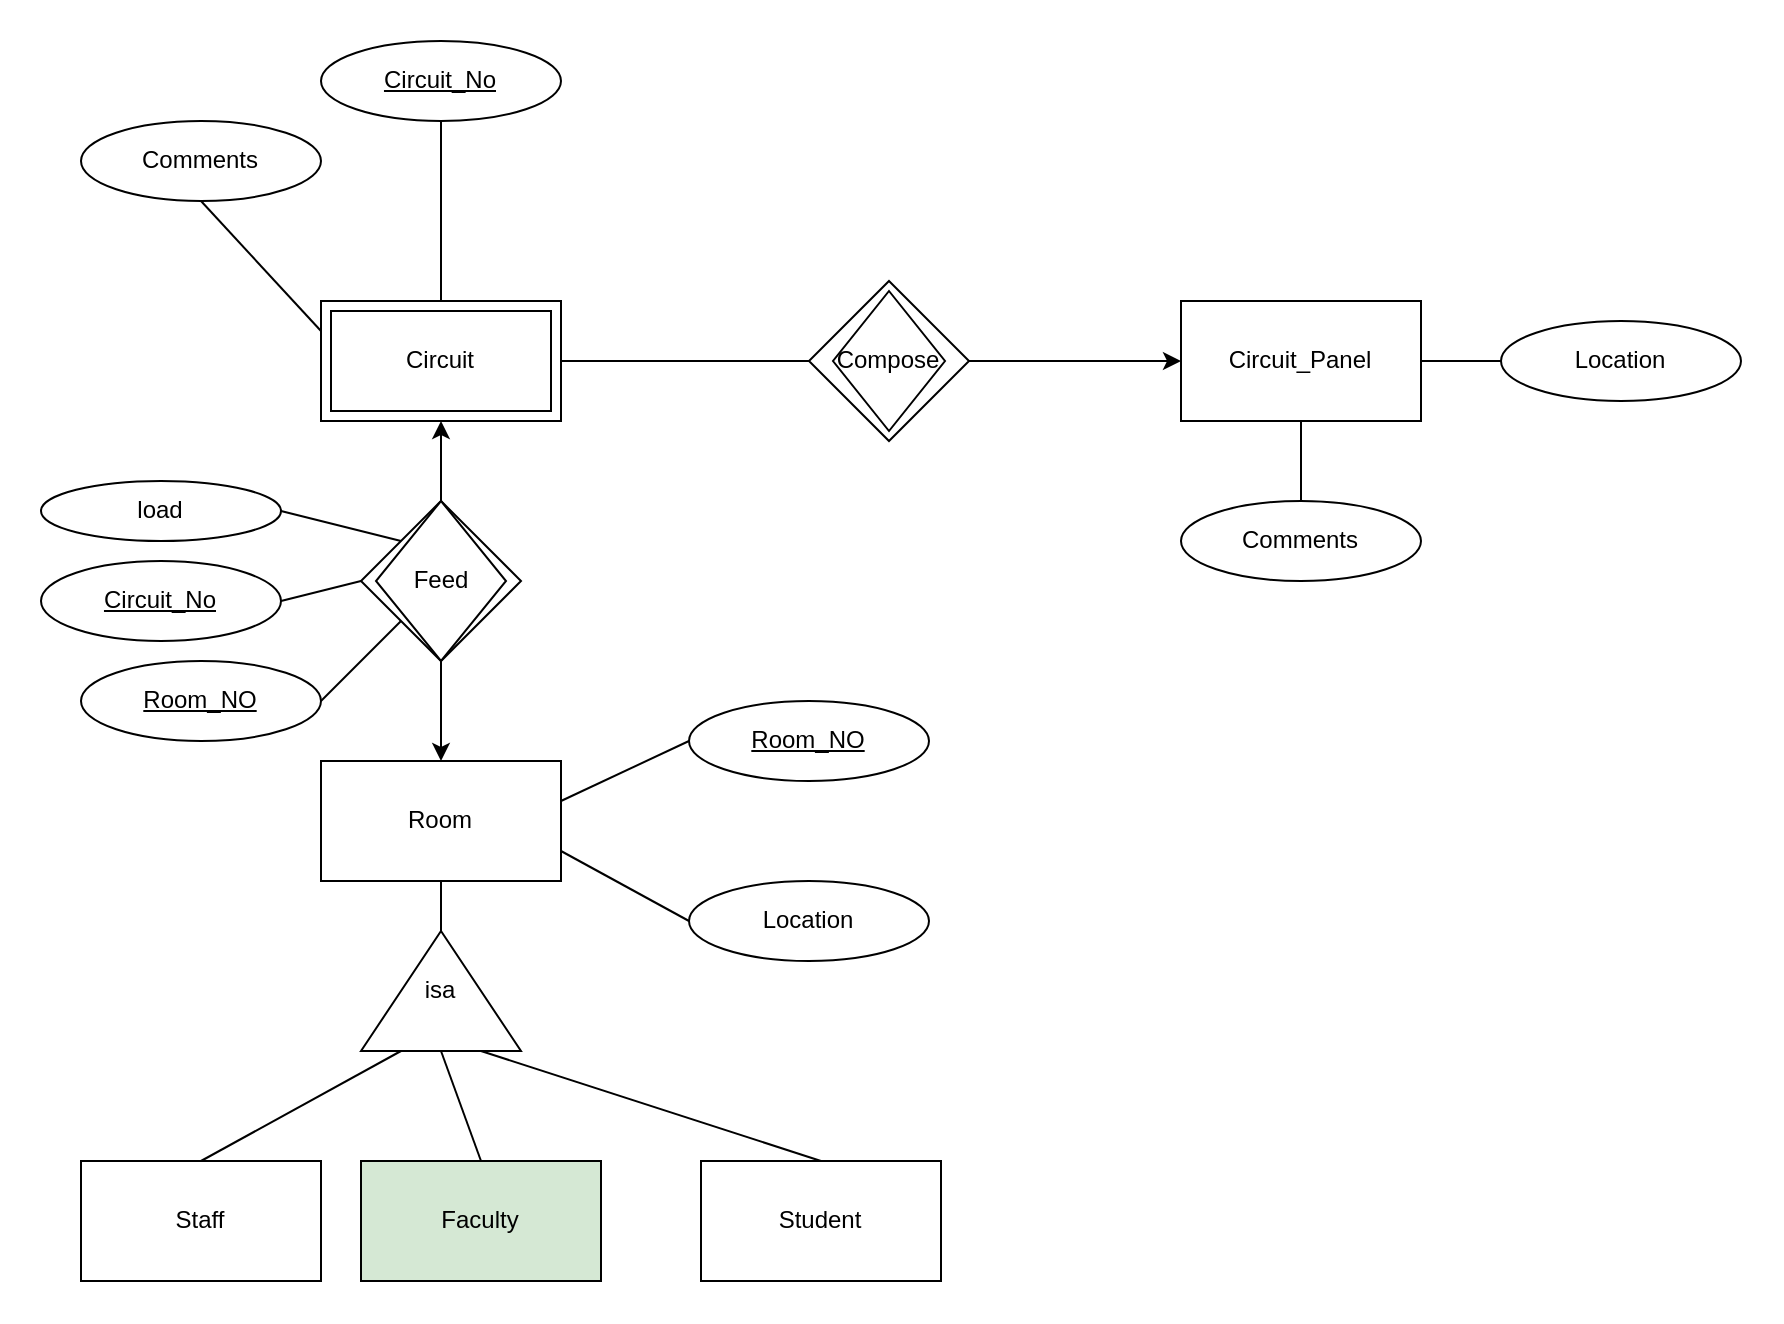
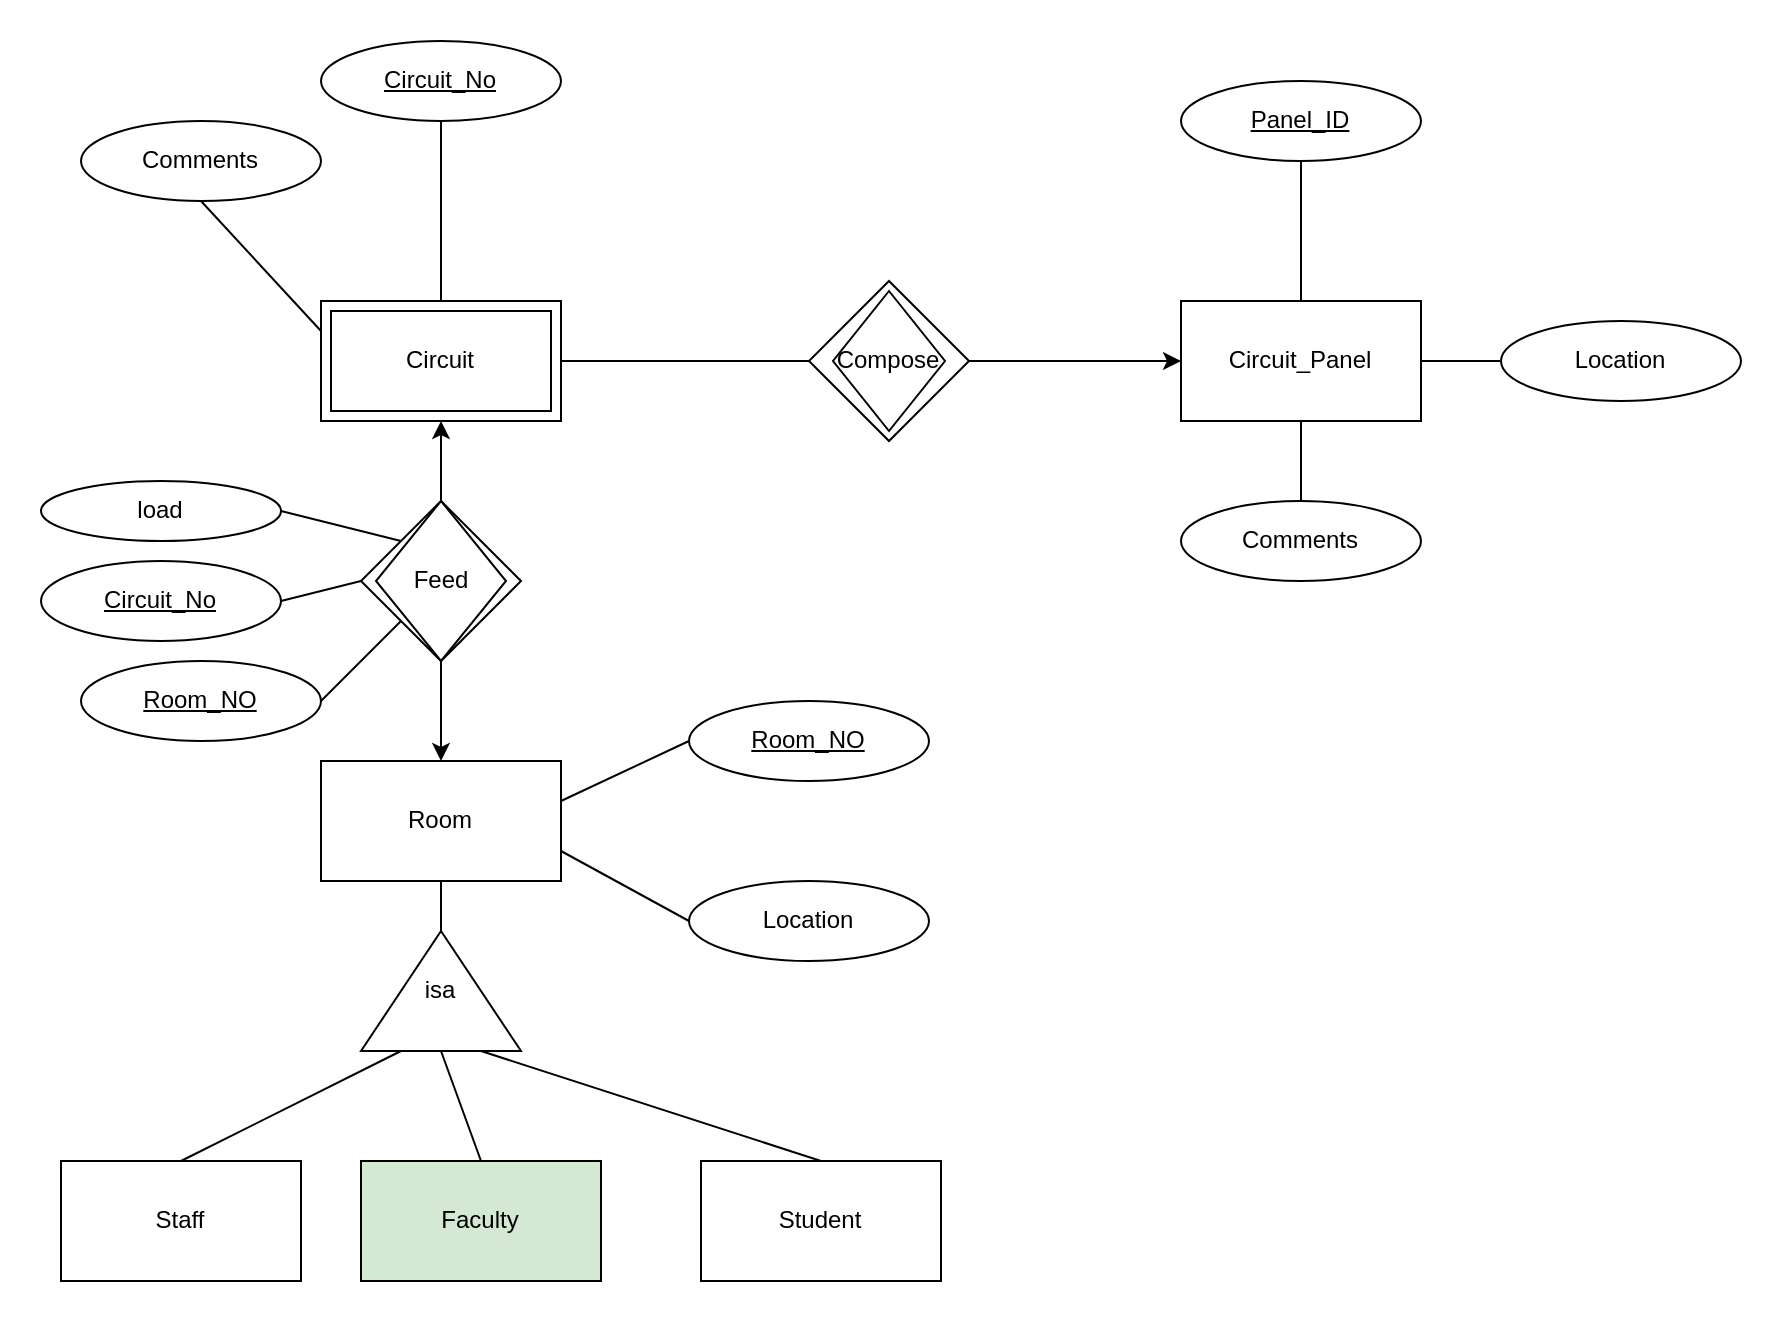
none -> (1301, 121)
none -> (1301, 231)
(201, 1221) -> (181, 1221)
